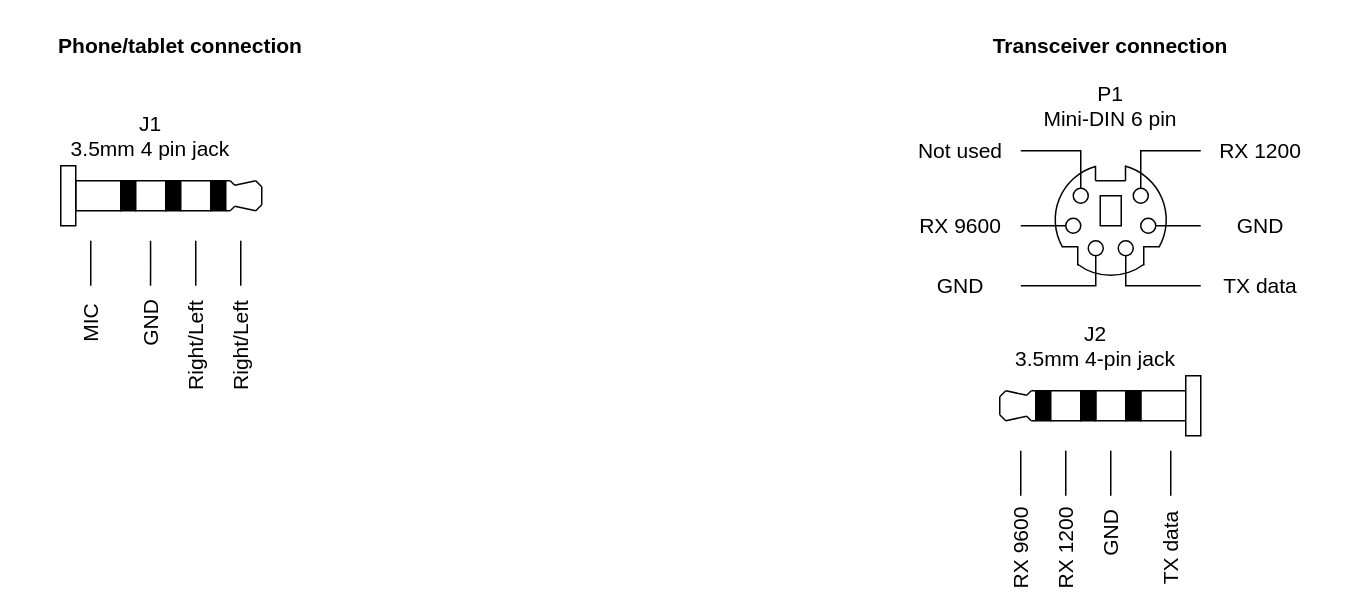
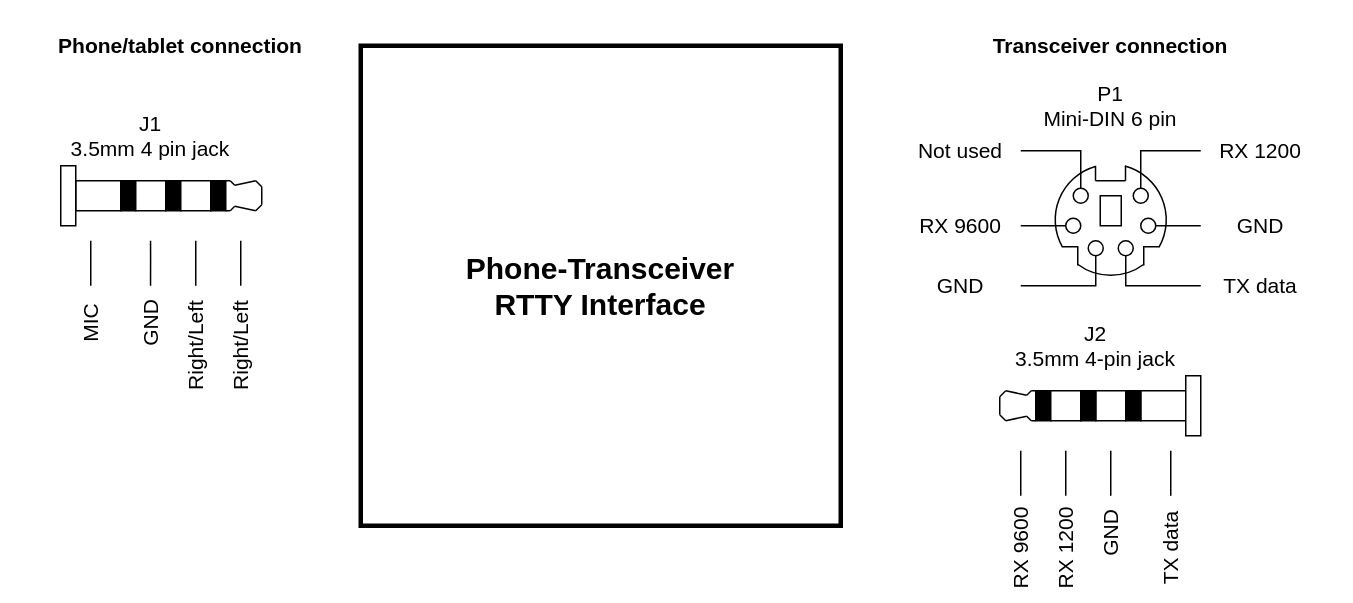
none -> (601, 286)
